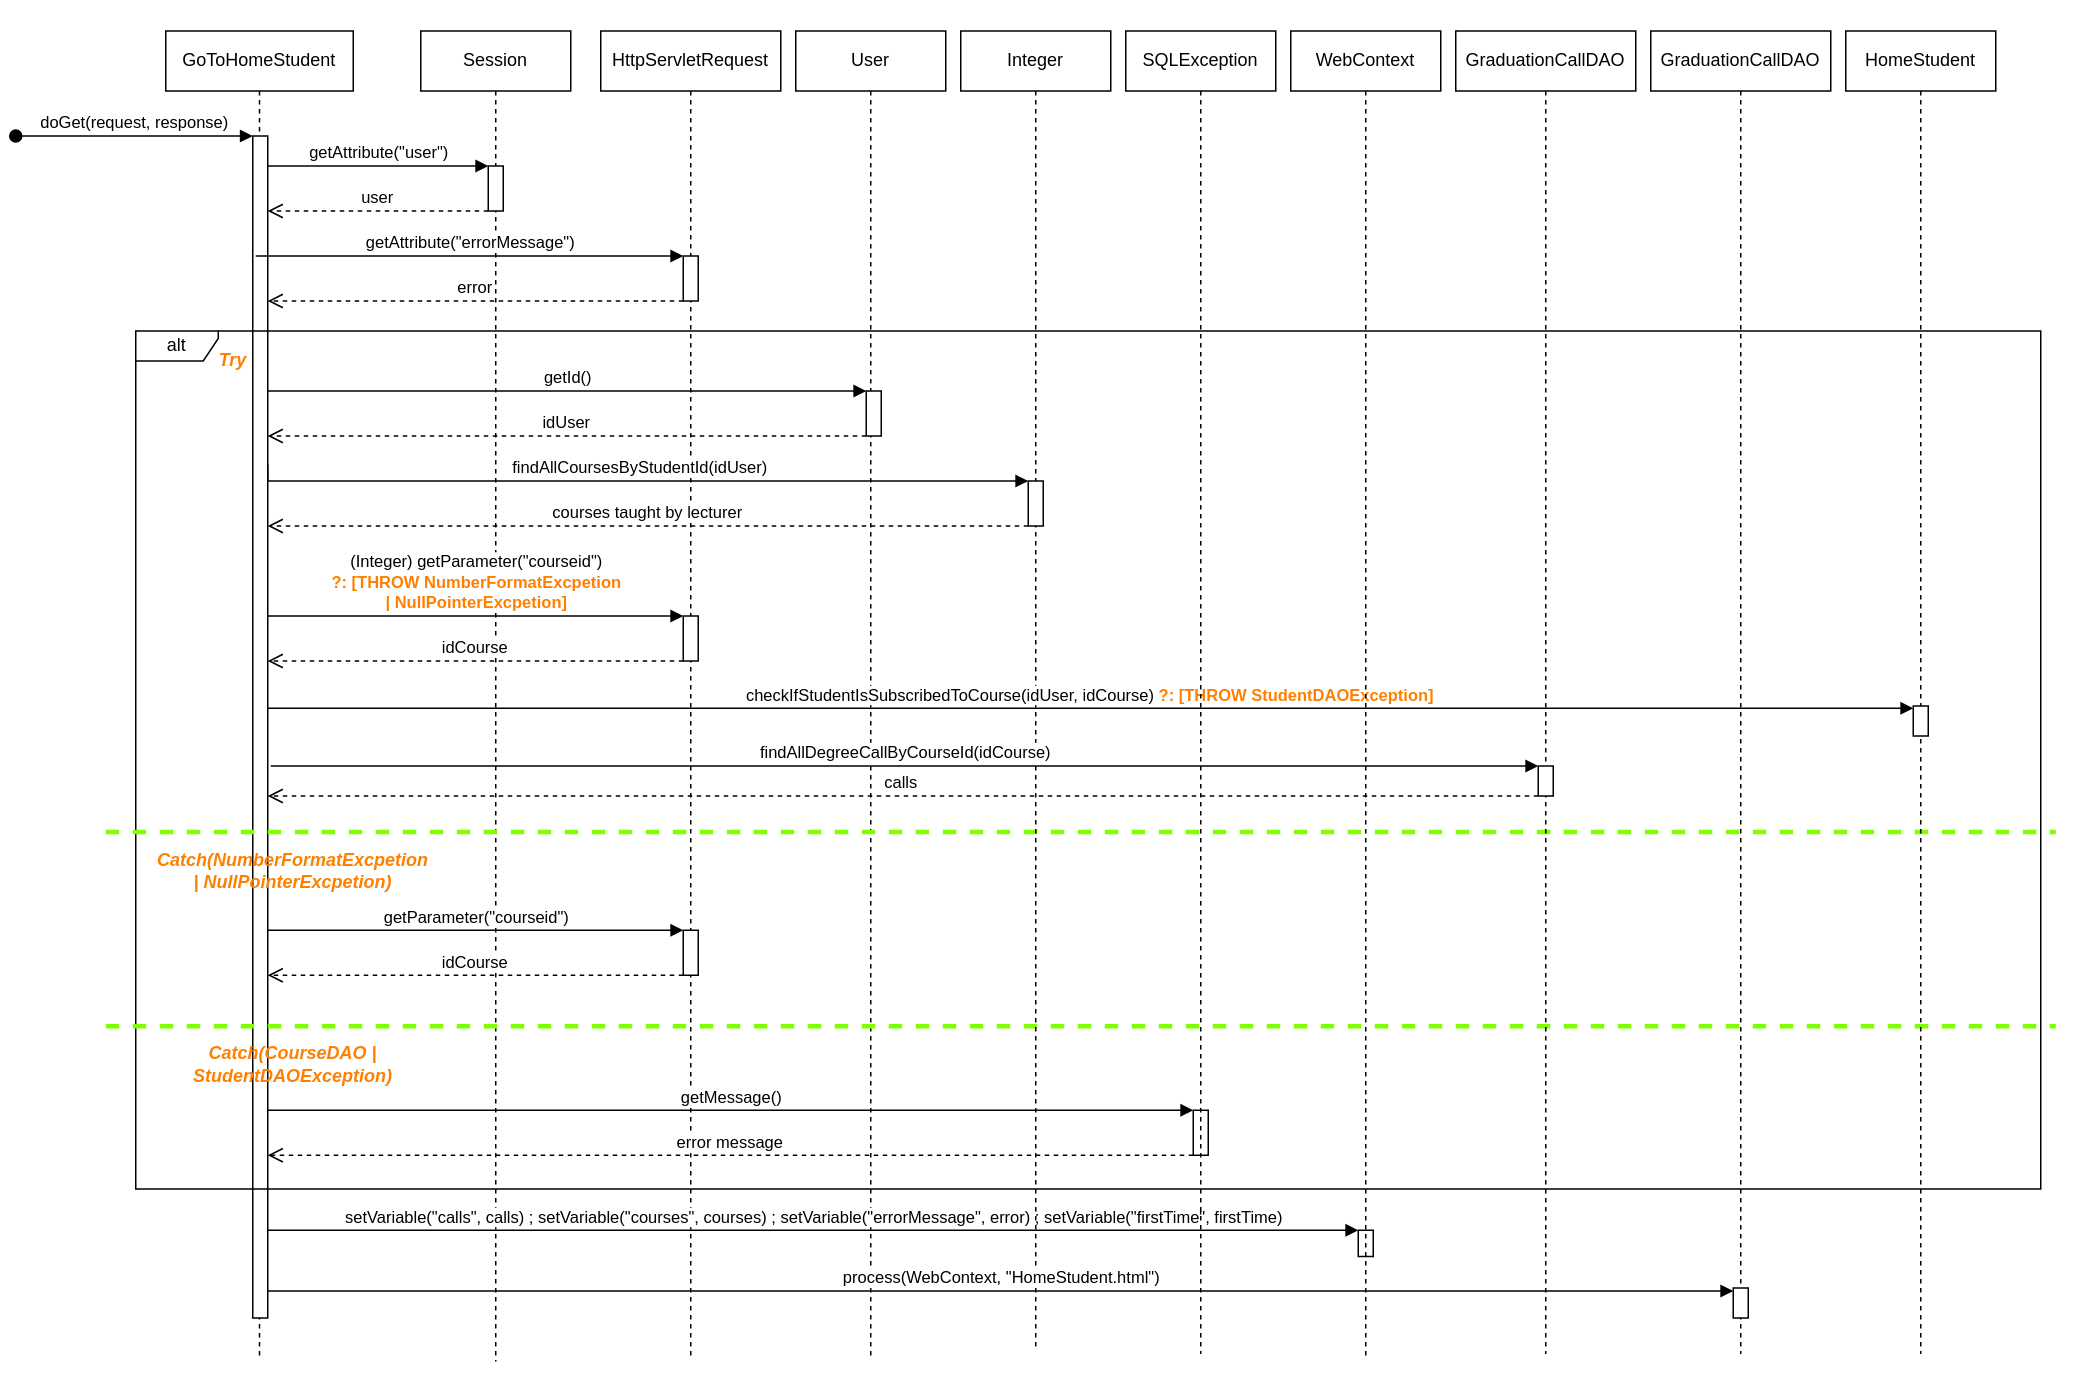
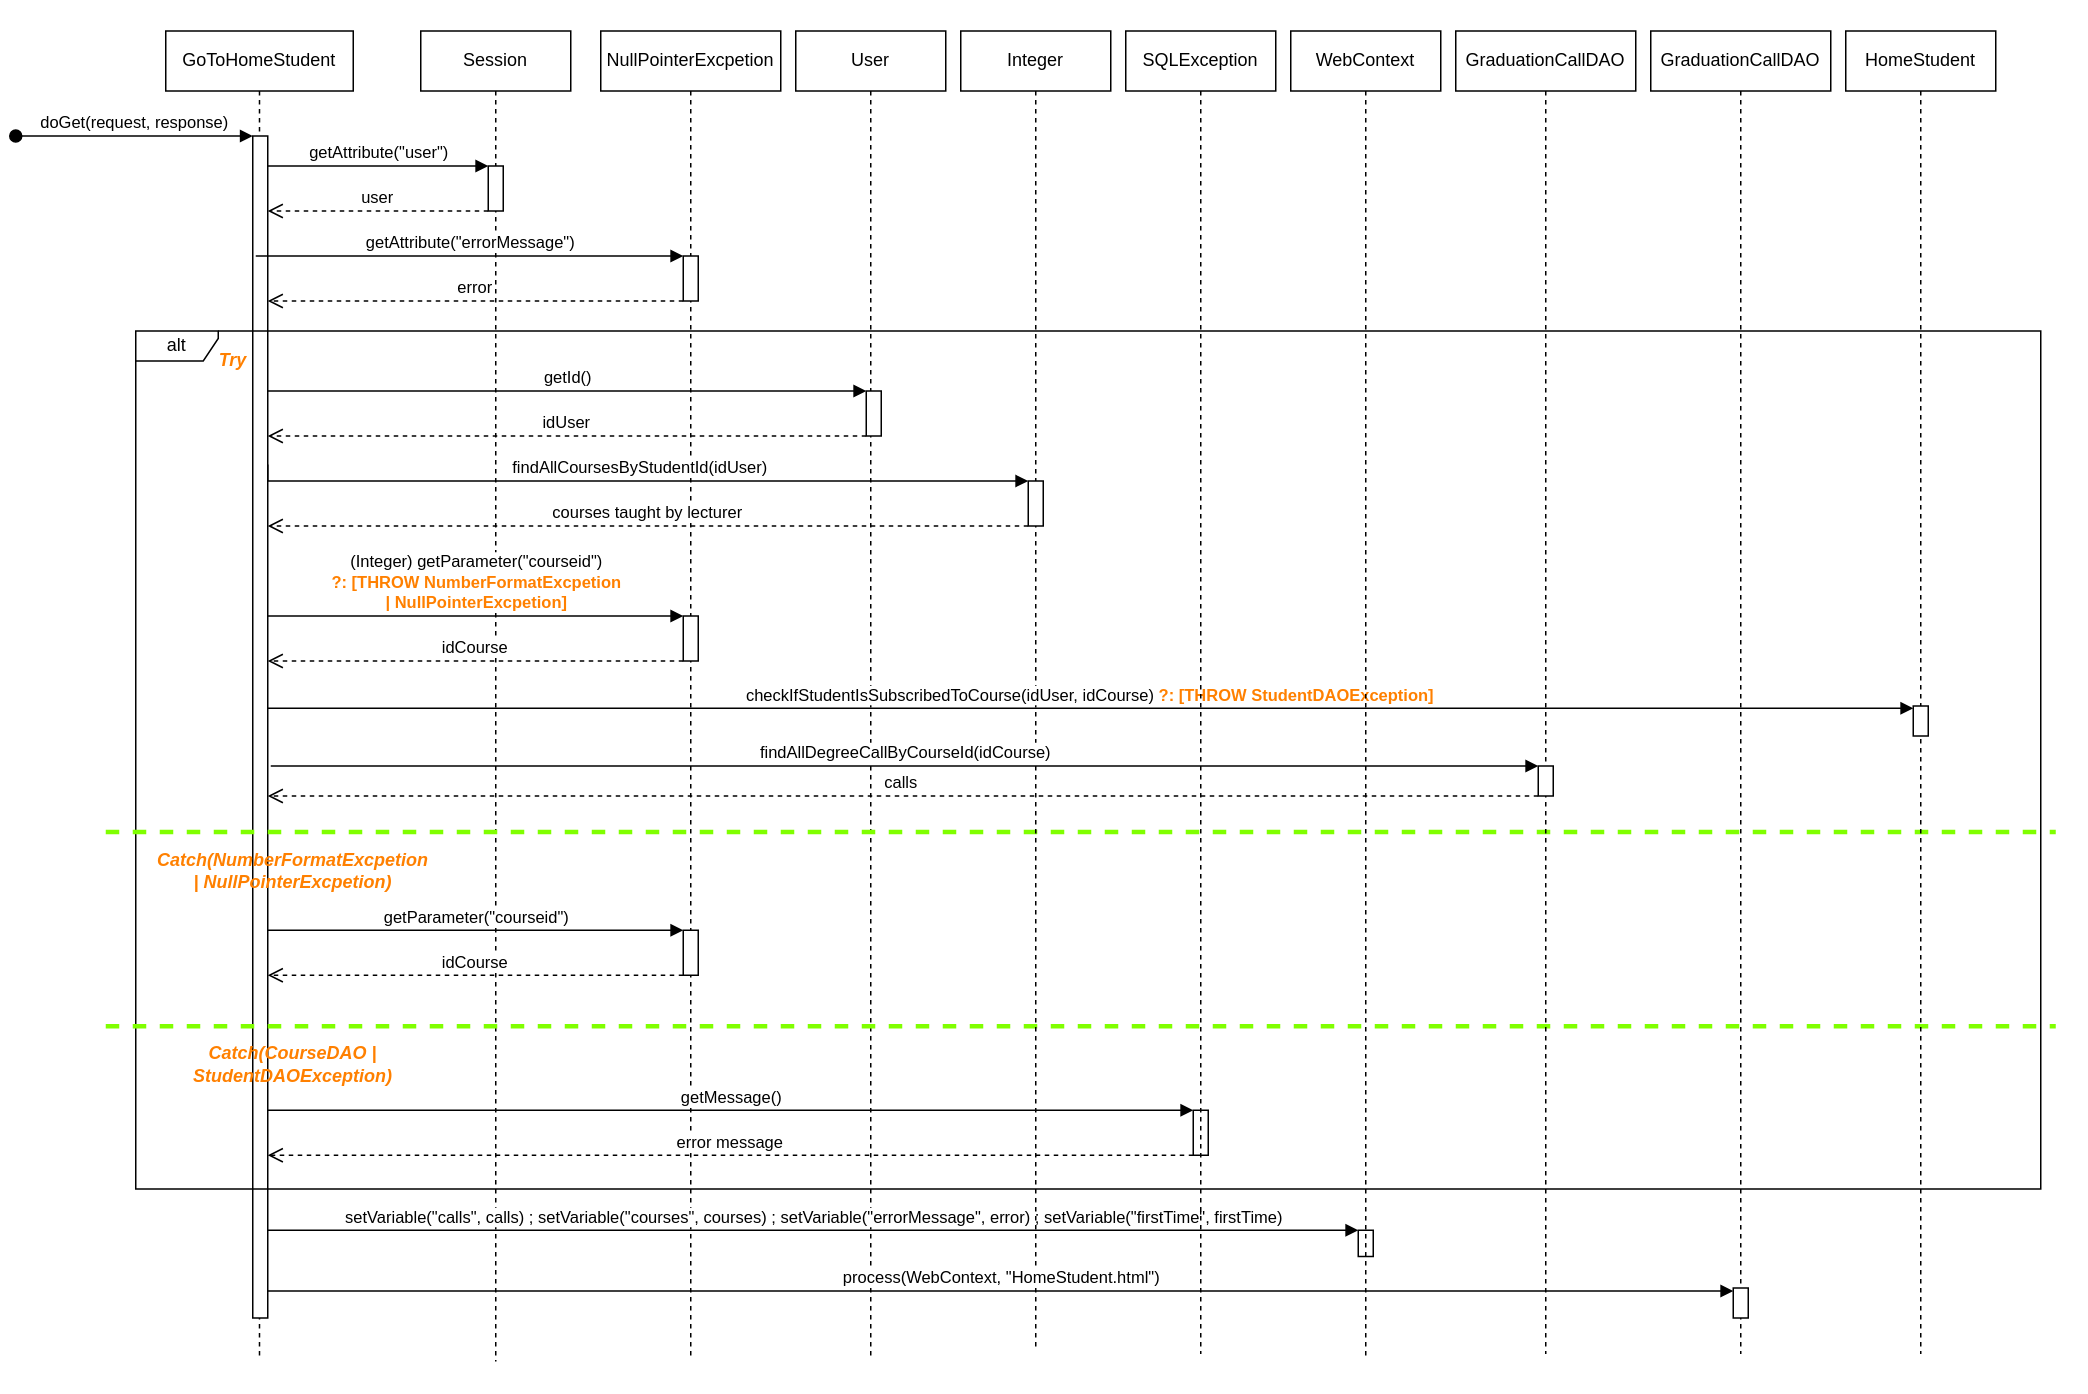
(691, 61) -> (691, 61)
